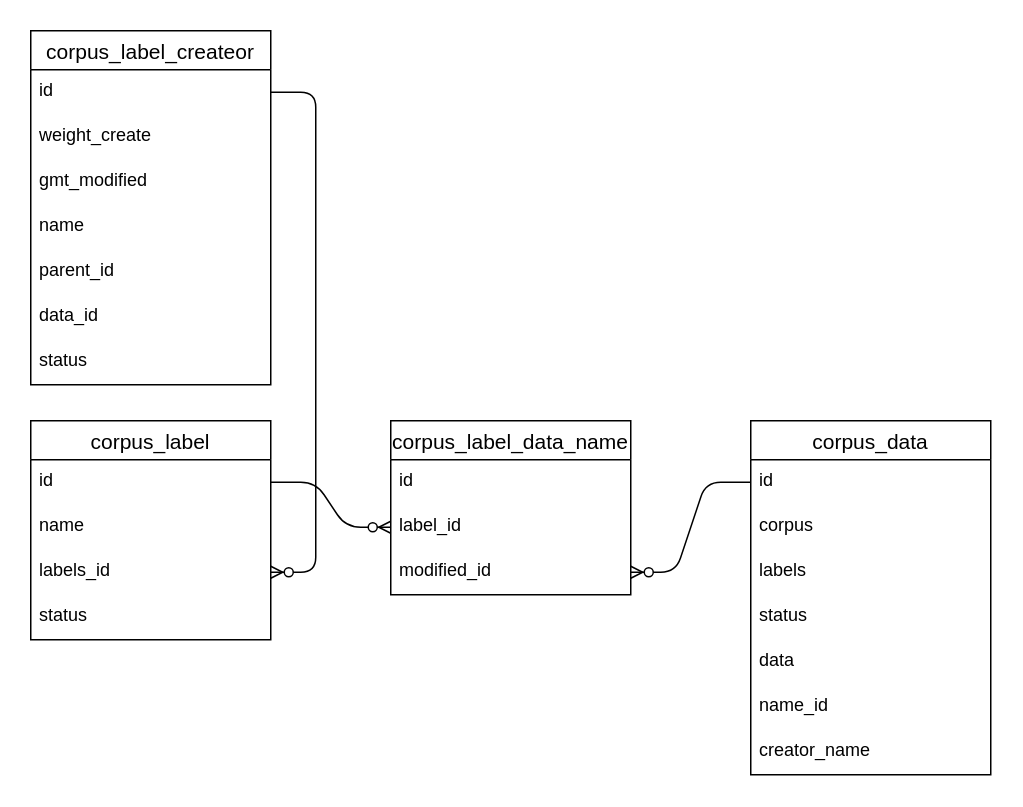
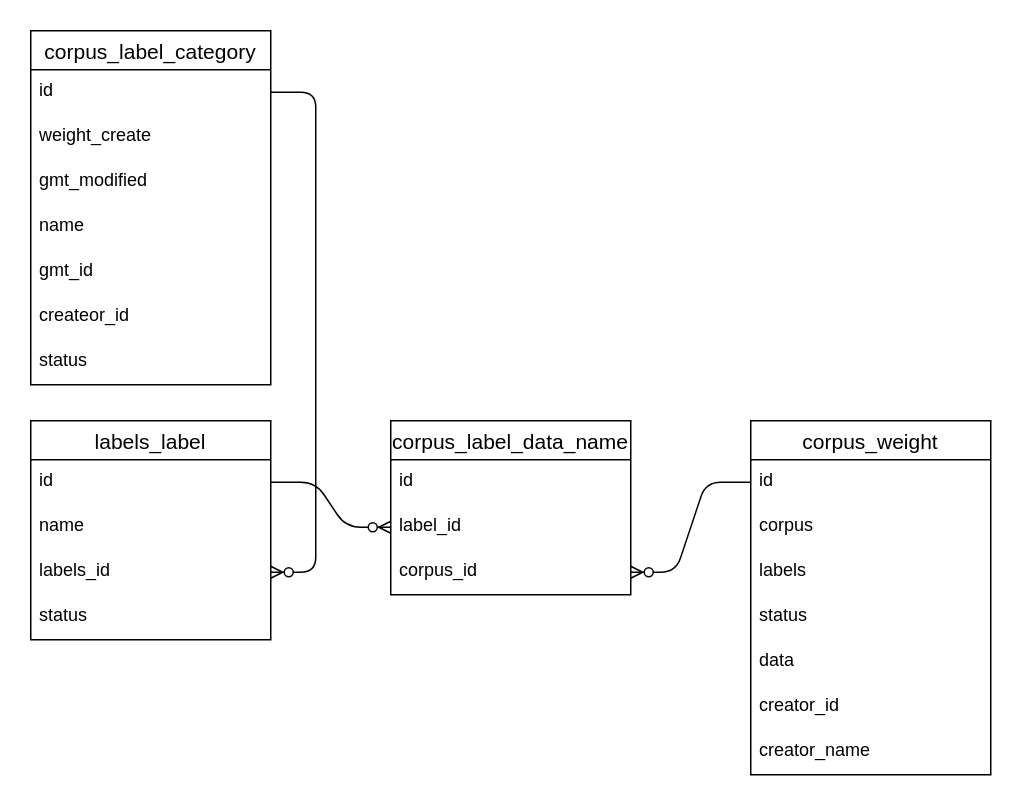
(150, 52) -> (150, 52)
(82, 270) -> (67, 270)
(72, 315) -> (92, 315)
(150, 442) -> (150, 442)
(870, 442) -> (870, 442)
(447, 570) -> (442, 570)
(792, 705) -> (807, 705)
